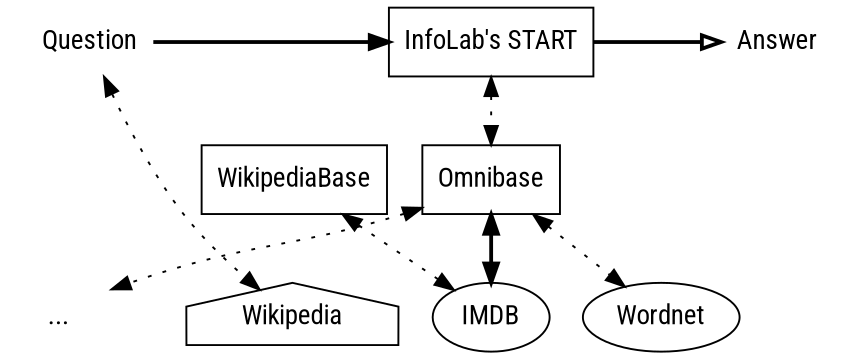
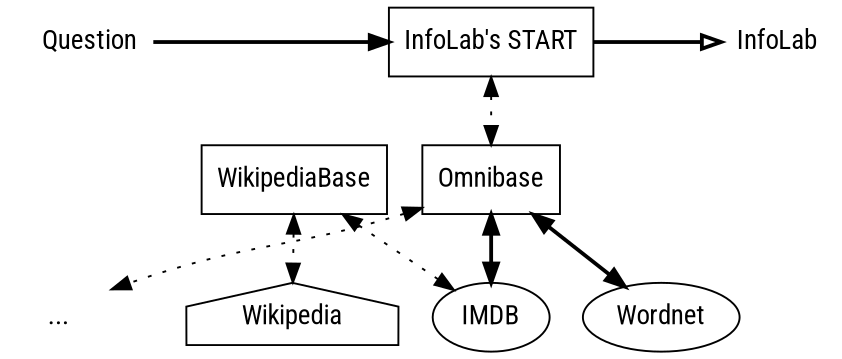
(778, 42) -> (778, 42)
(168, 193) -> (293, 253)
(579, 251) -> (579, 251)
